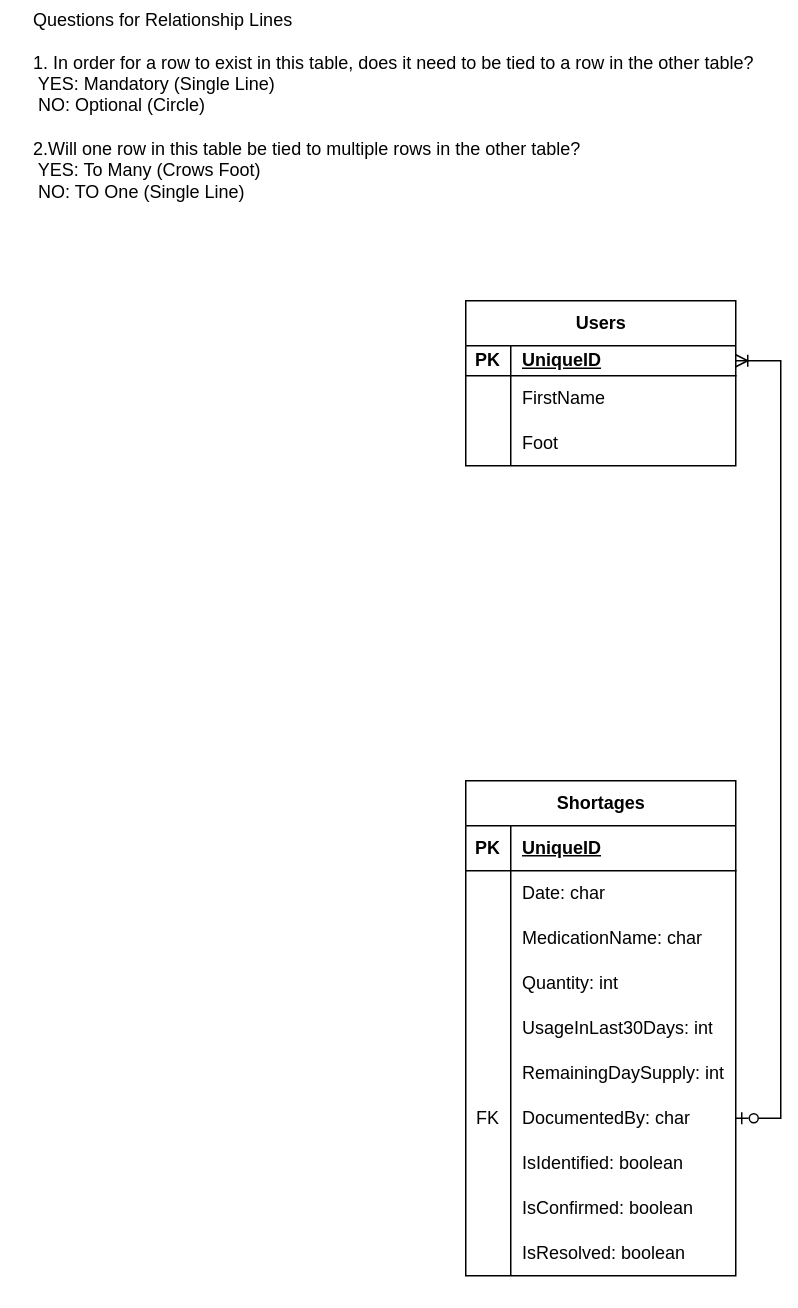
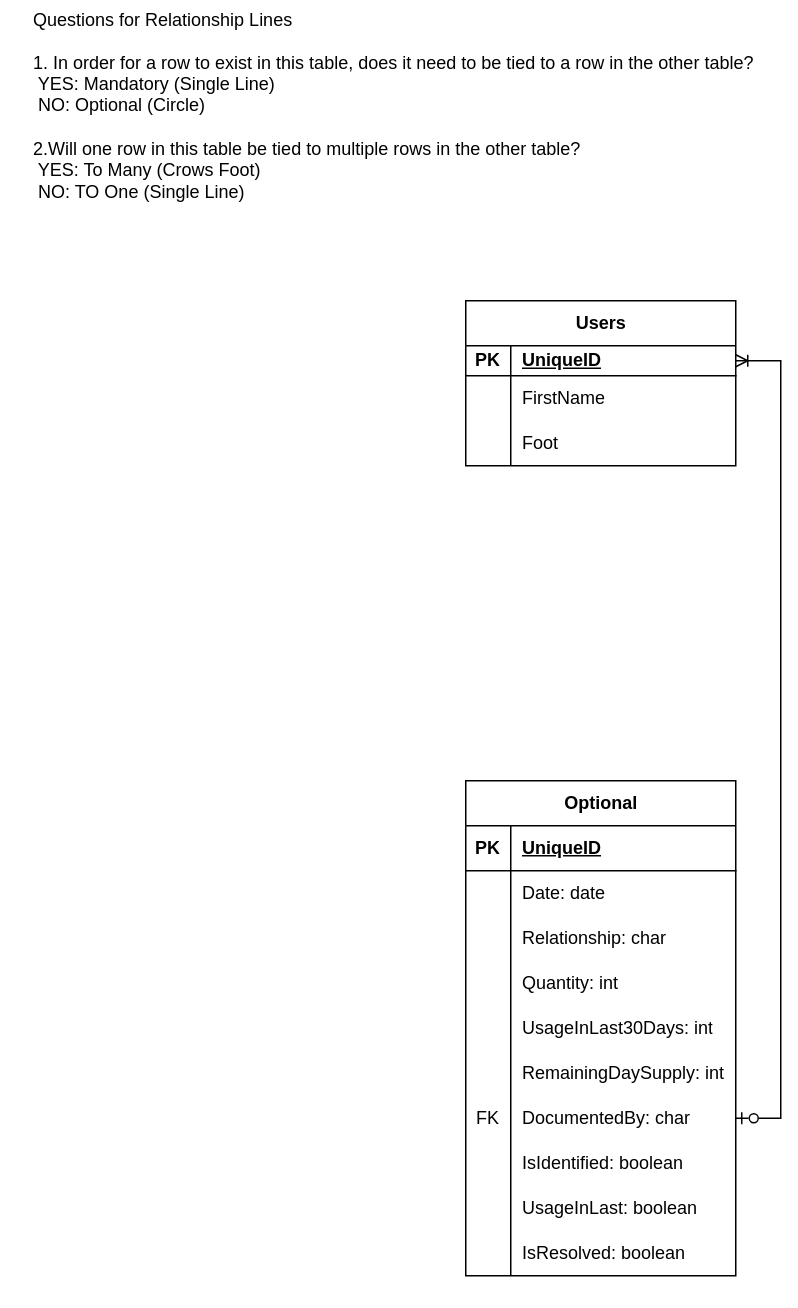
(602, 803) -> (602, 803)
(568, 893) -> (568, 893)
(614, 938) -> (602, 938)
(614, 1208) -> (617, 1208)
